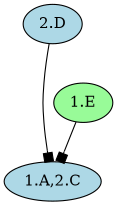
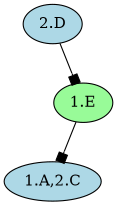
(43, 97) -> (66, 58)
